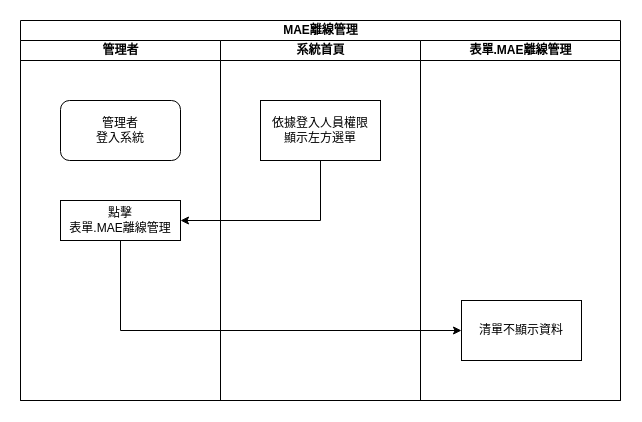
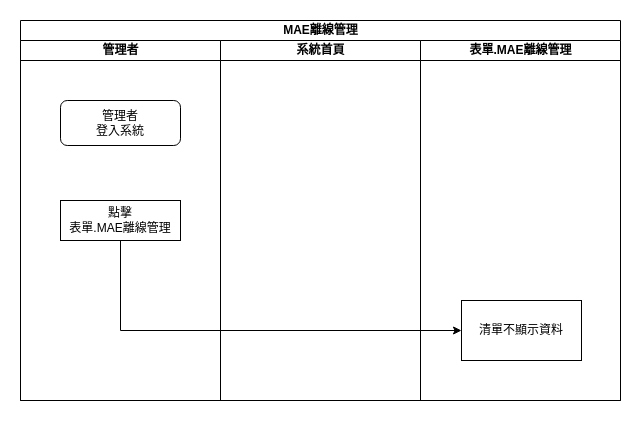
(121, 131) -> (121, 123)
(321, 131) -> none
(284, 221) -> none
